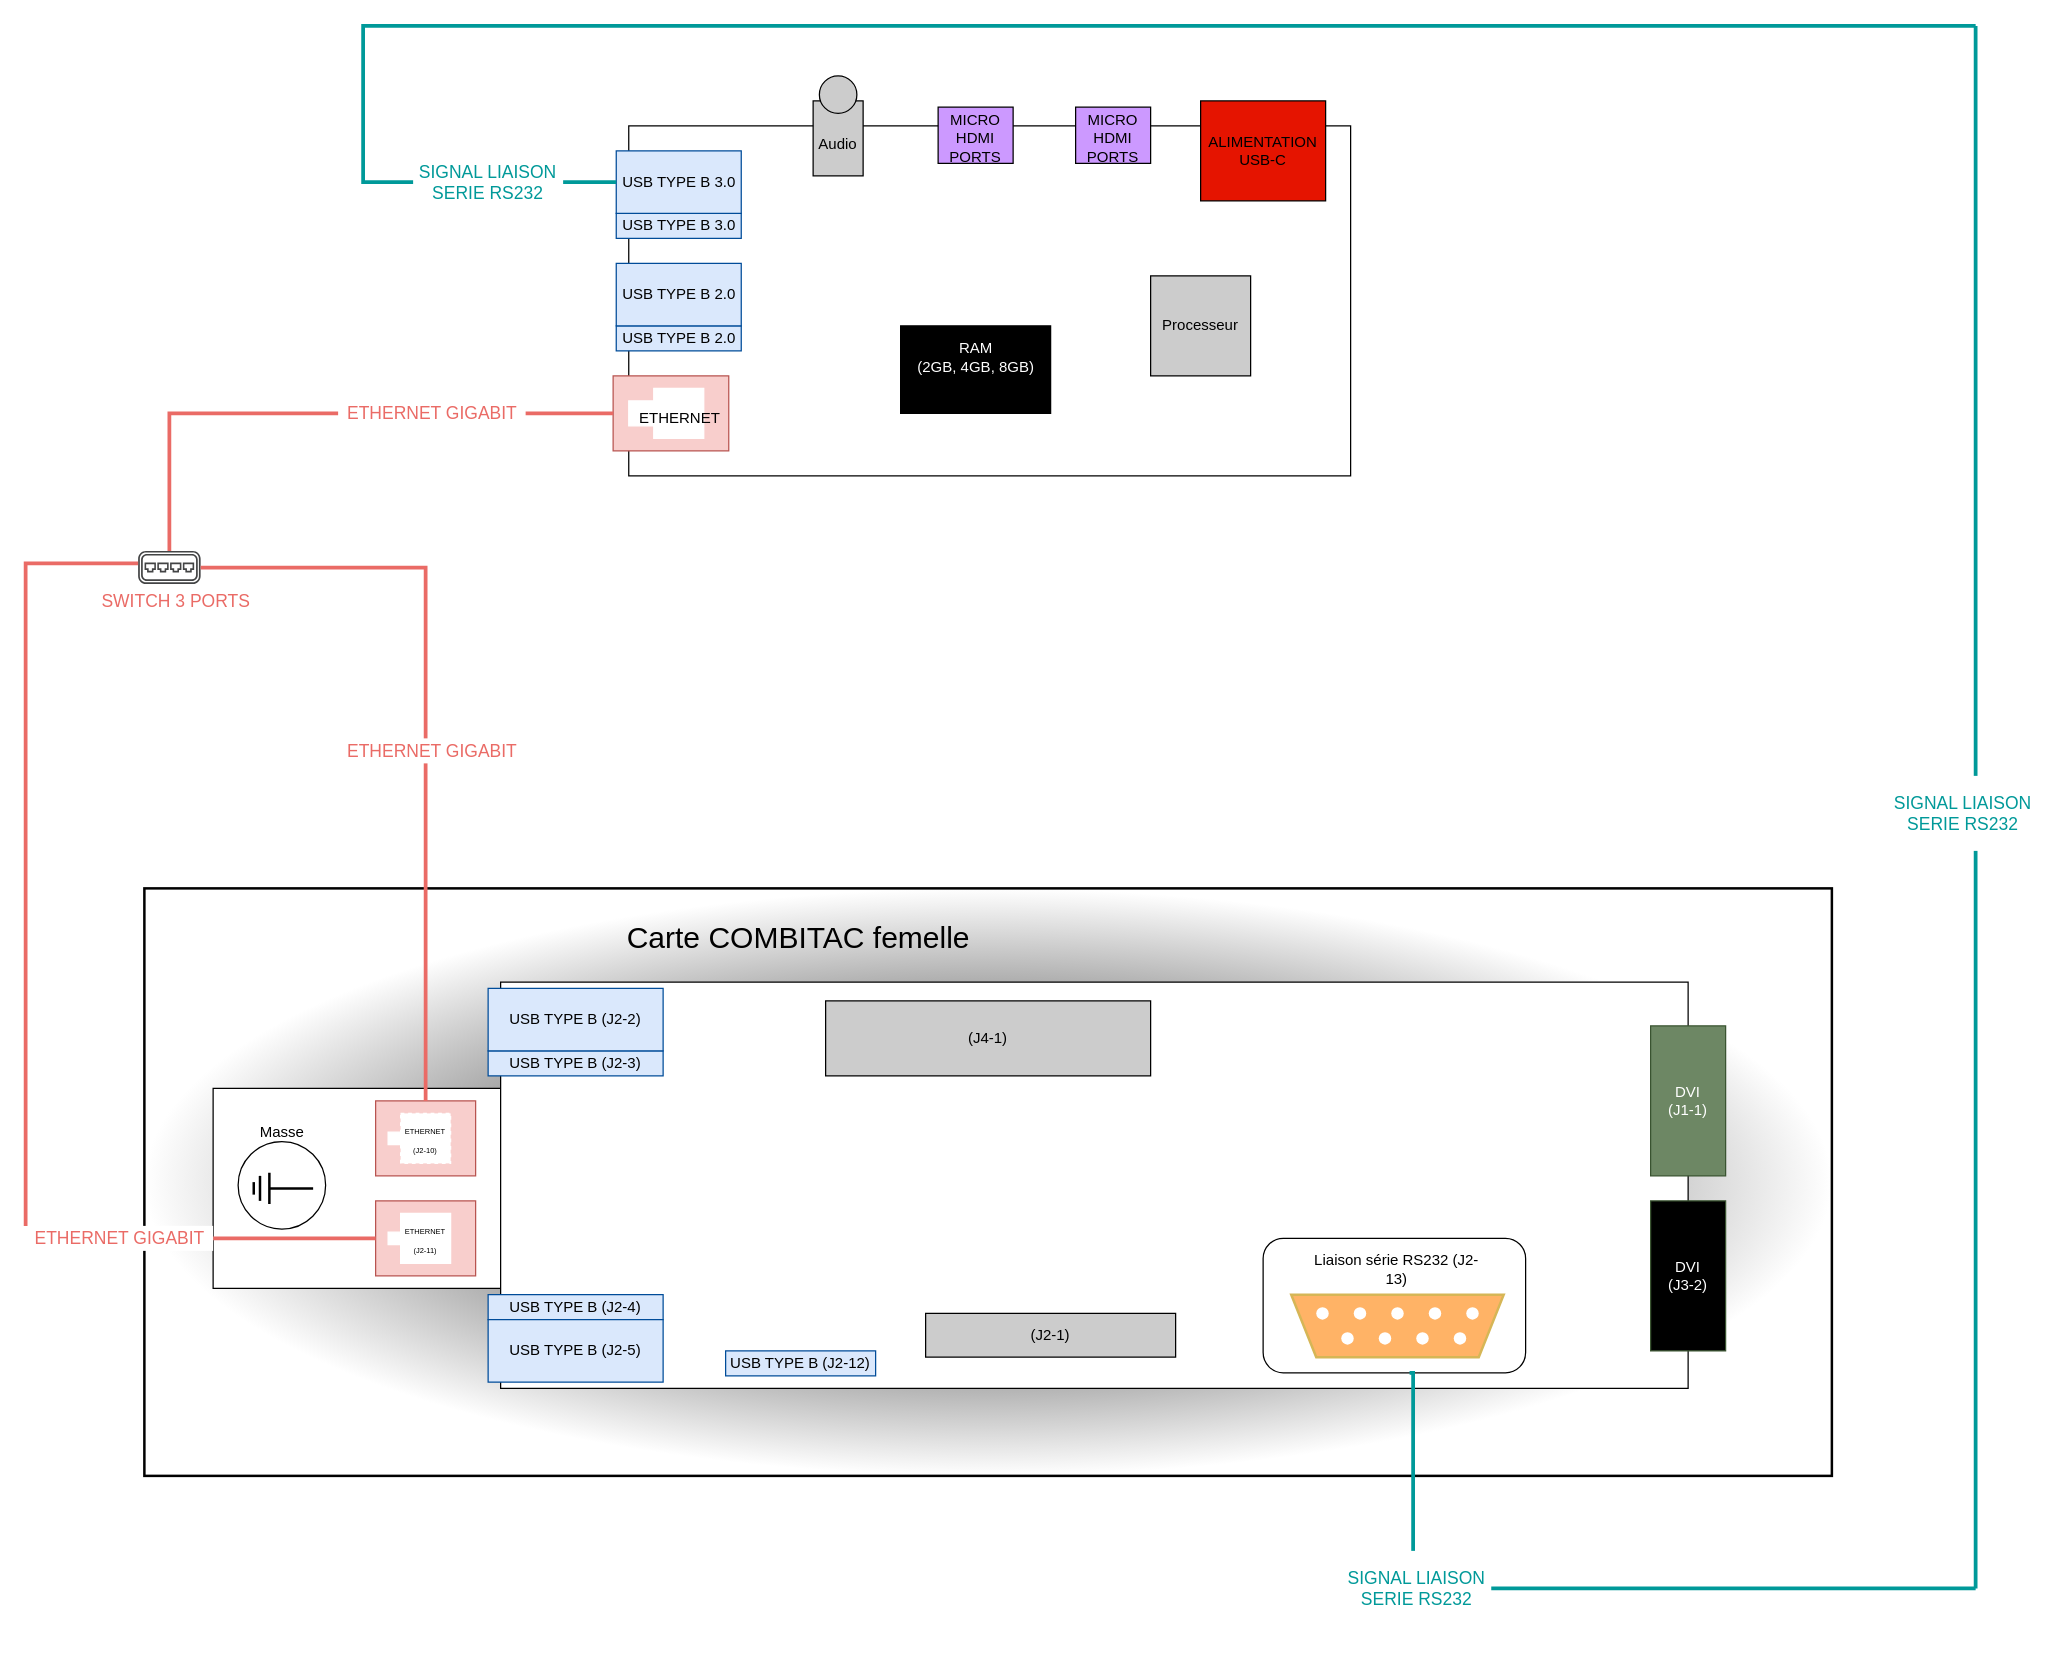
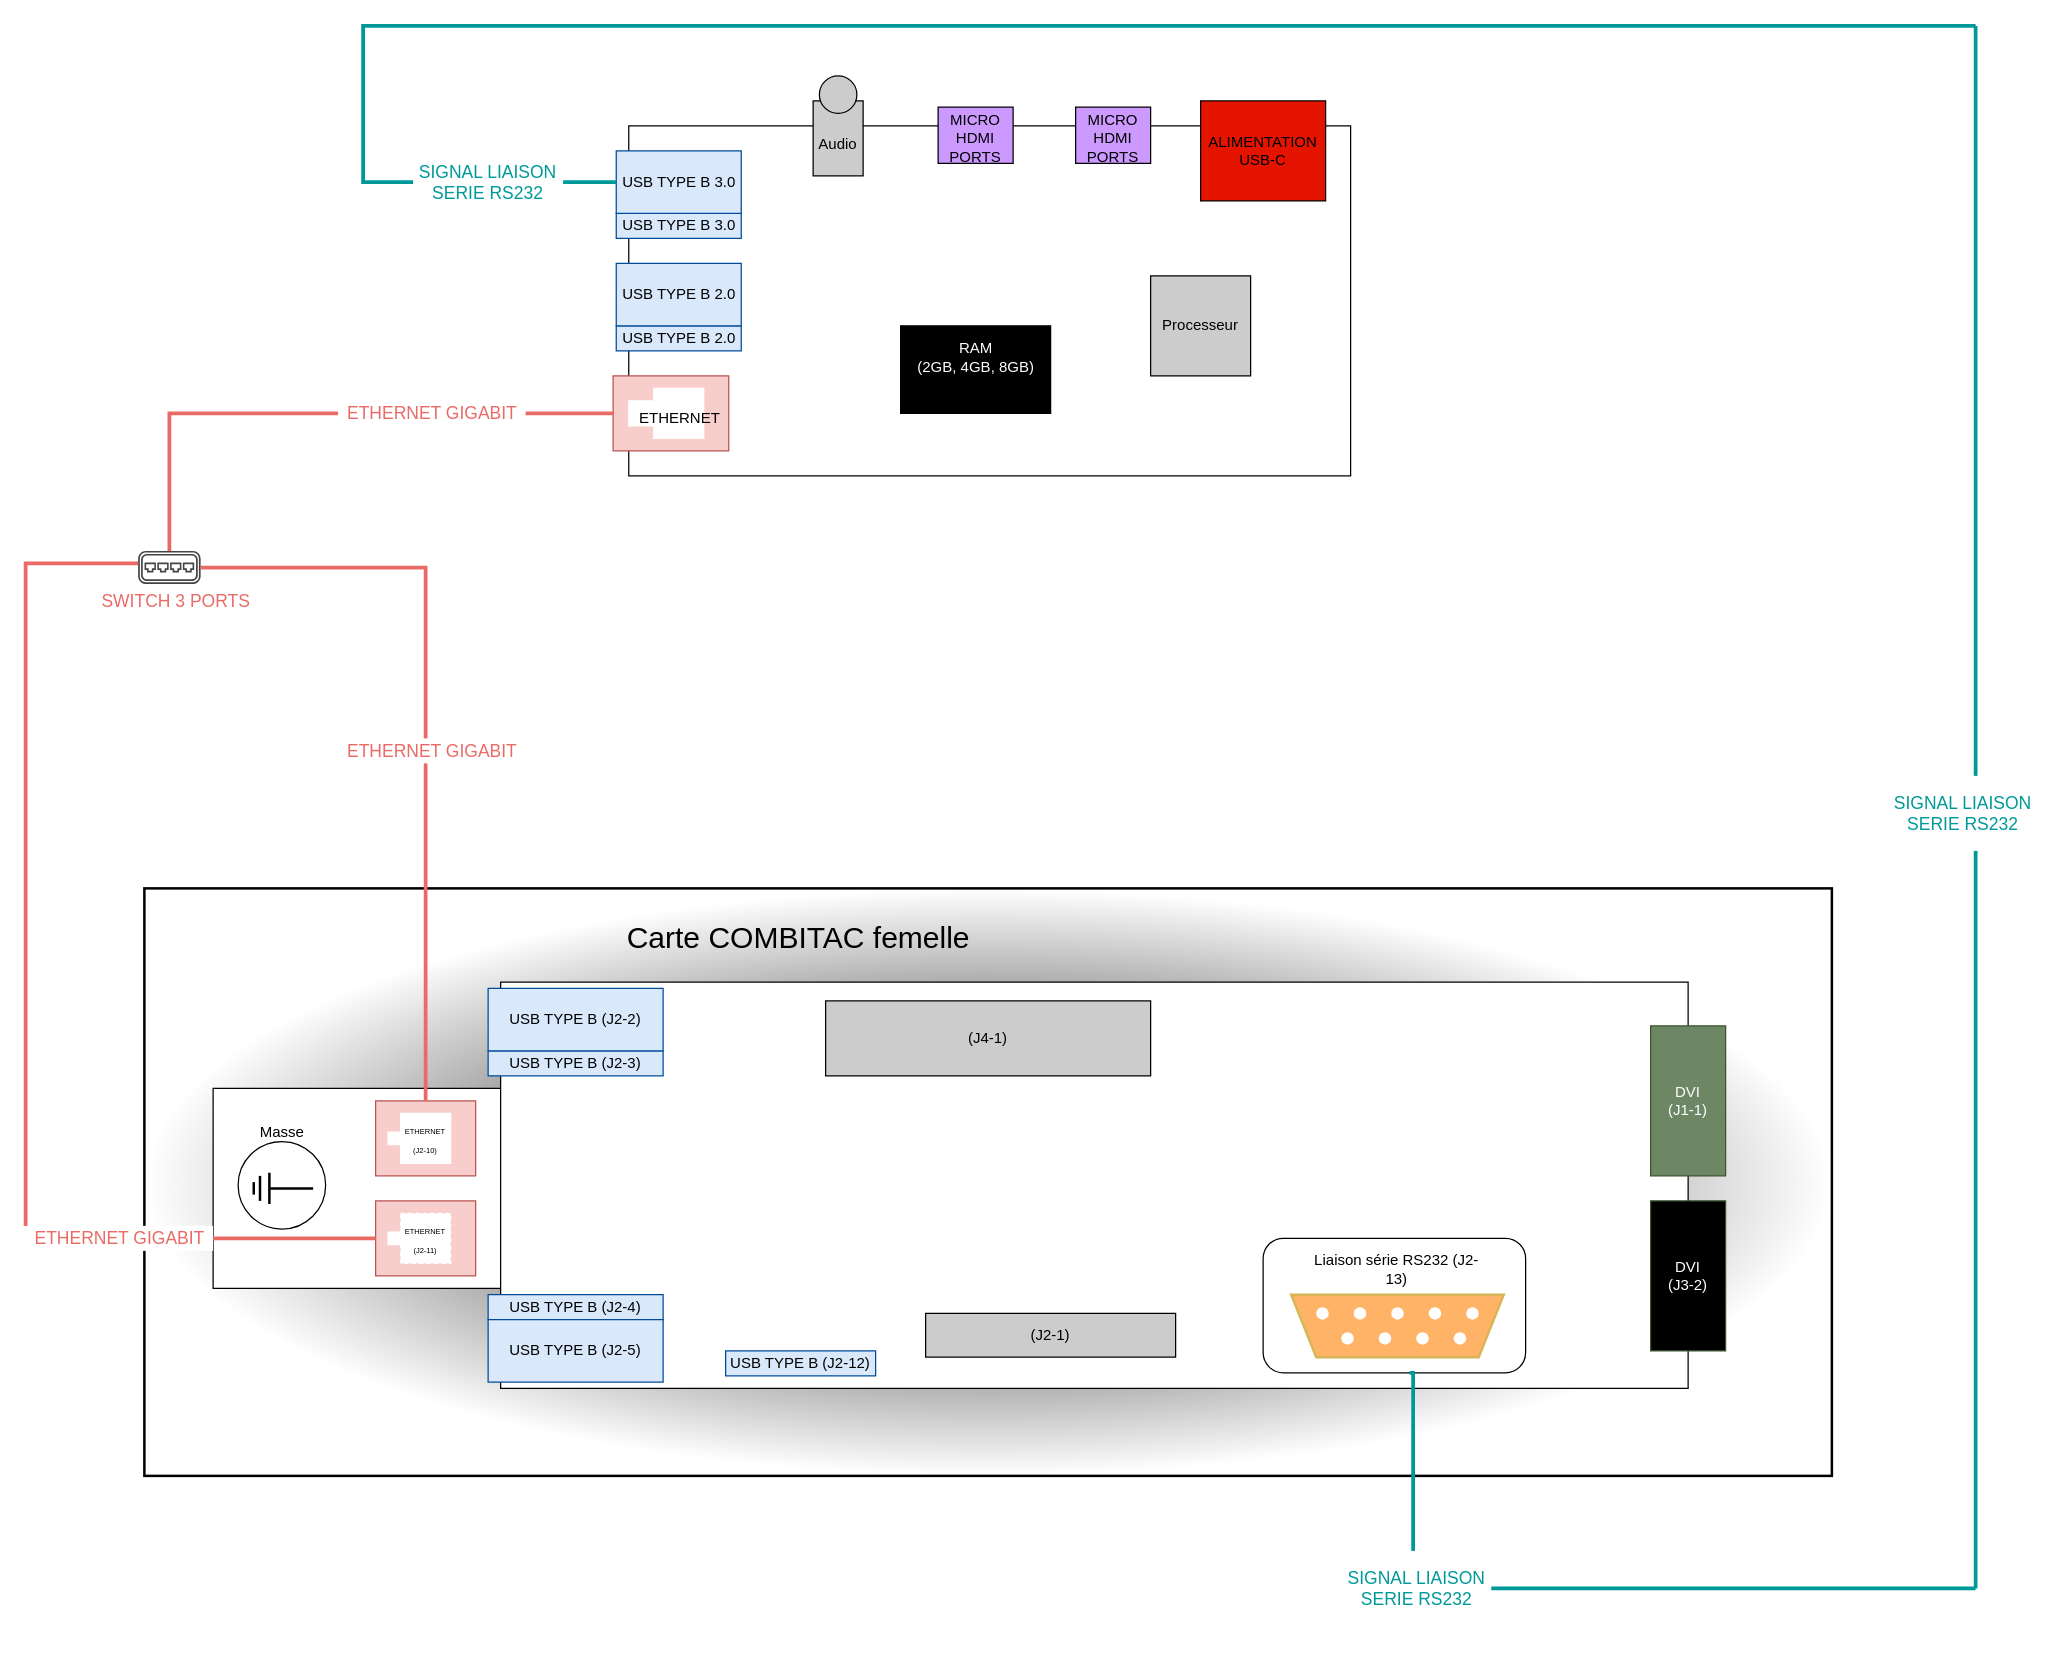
(426, 1138) -> (426, 1138)
(426, 1238) -> (426, 1238)
